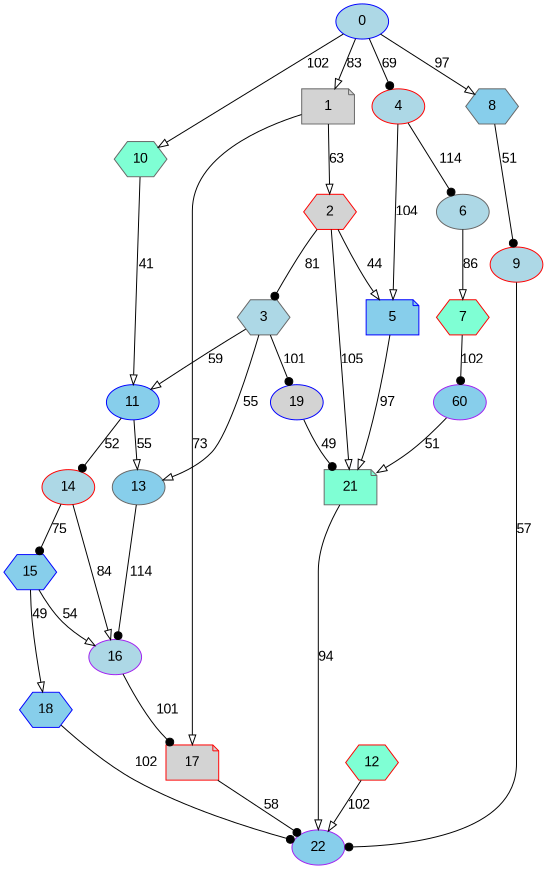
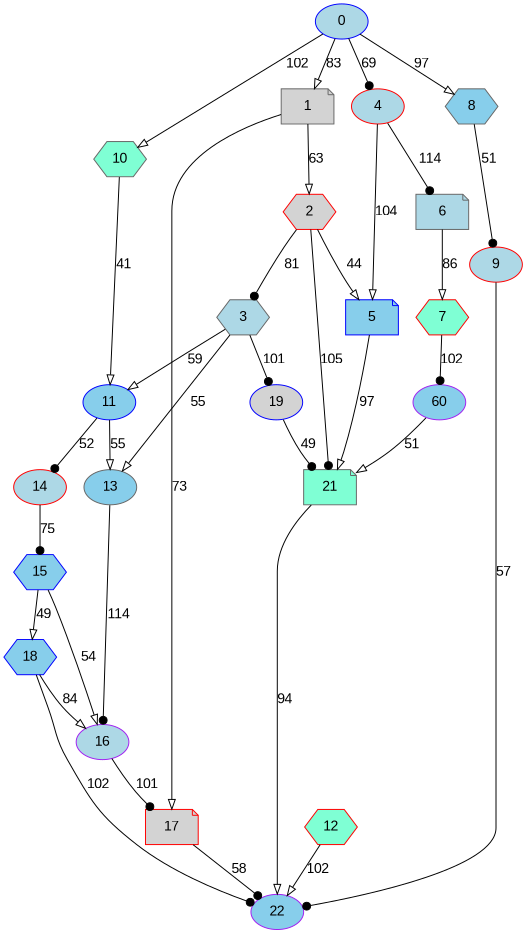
(463, 212) -> (442, 212)
(340, 345) -> (319, 346)
(90, 567) -> (57, 700)
